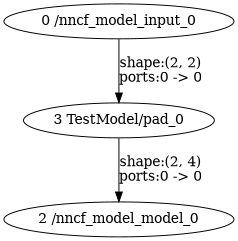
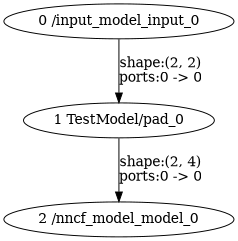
(119, 21) -> (119, 21)
(119, 120) -> (119, 120)
